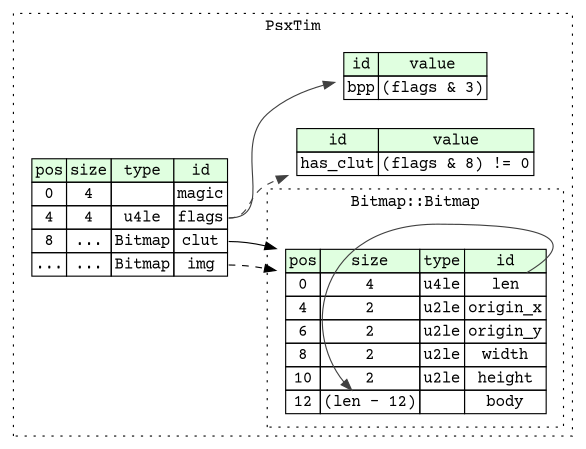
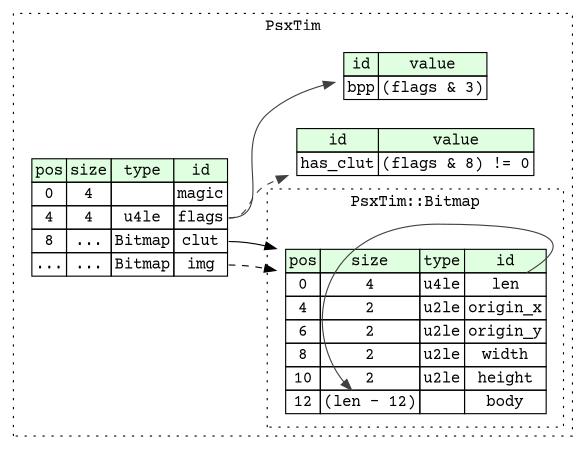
(415, 202) -> (415, 202)
